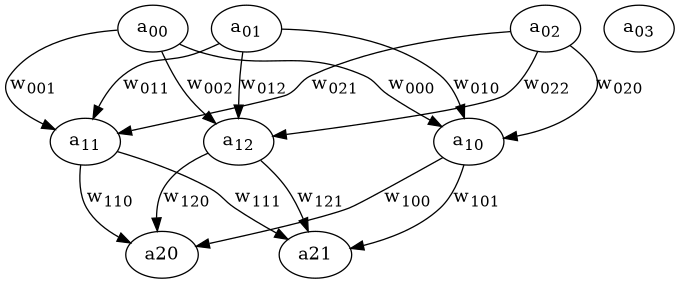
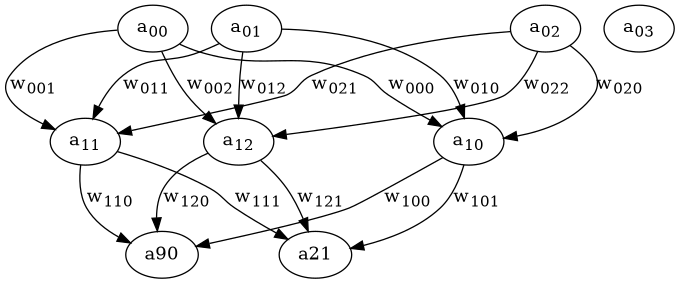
(162, 255) -> (162, 255)
